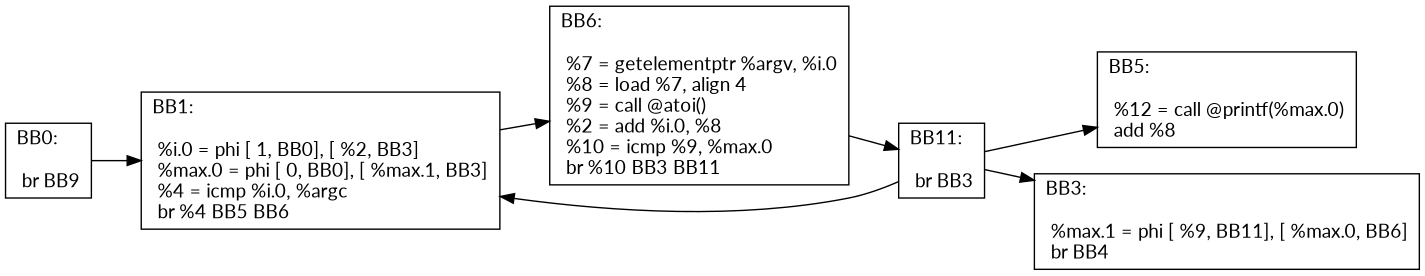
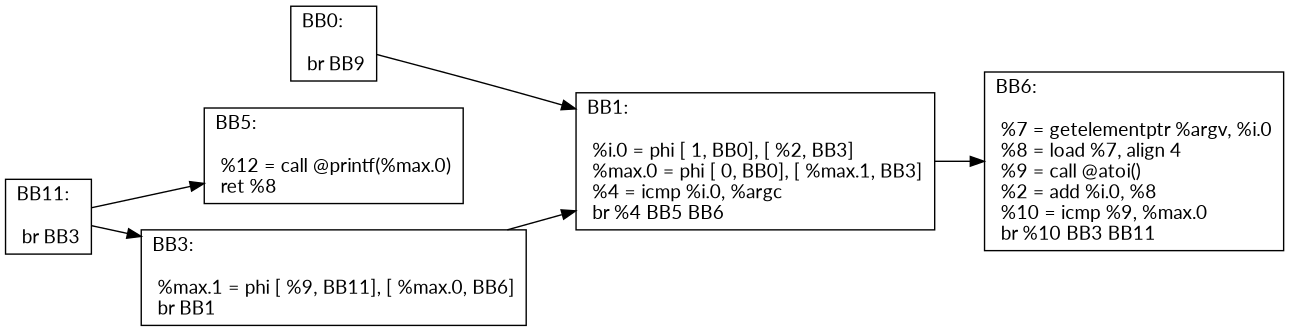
(1142, 131) -> (246, 187)
(867, 141) -> none
(708, 211) -> (535, 222)
(1077, 253) -> (184, 309)
